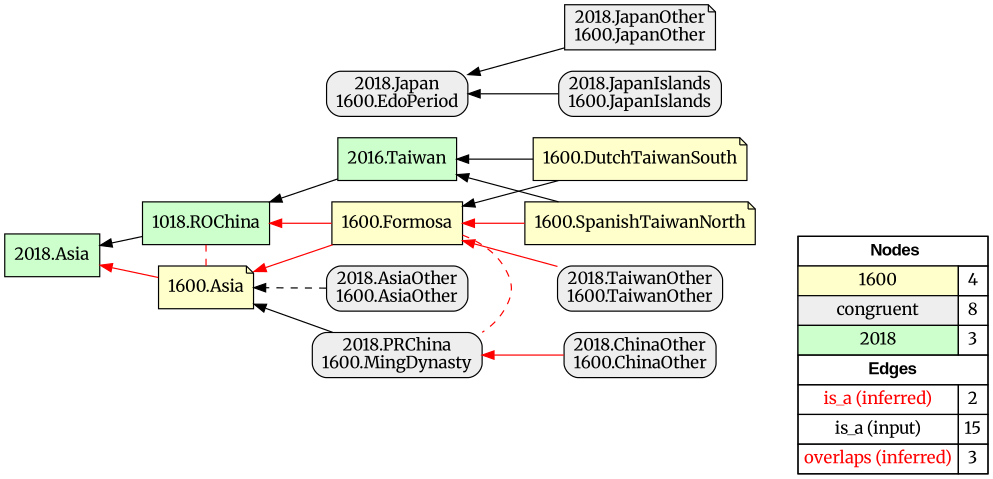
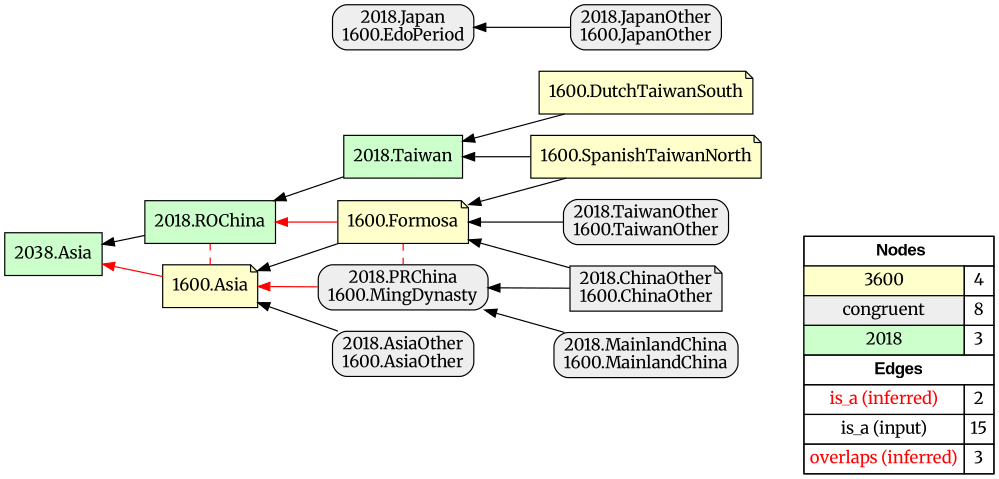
(640, 27) -> (646, 27)
(640, 94) -> none
(397, 159) -> (403, 157)
(504, 195) -> (525, 255)
(206, 223) -> (210, 222)
(397, 223) -> (403, 222)
(500, 223) -> (523, 190)
(52, 255) -> (53, 254)
(516, 255) -> (522, 222)
(299, 256) -> (304, 255)
(878, 280) -> (884, 280)
(296, 288) -> (304, 319)
(299, 320) -> (294, 287)
(529, 355) -> (535, 288)
(640, 355) -> (646, 289)
none -> (646, 355)
